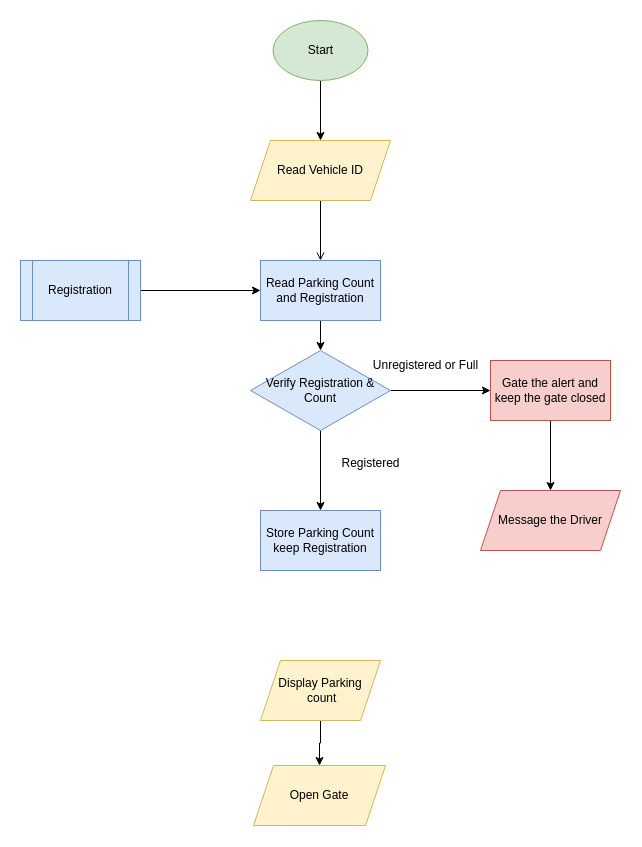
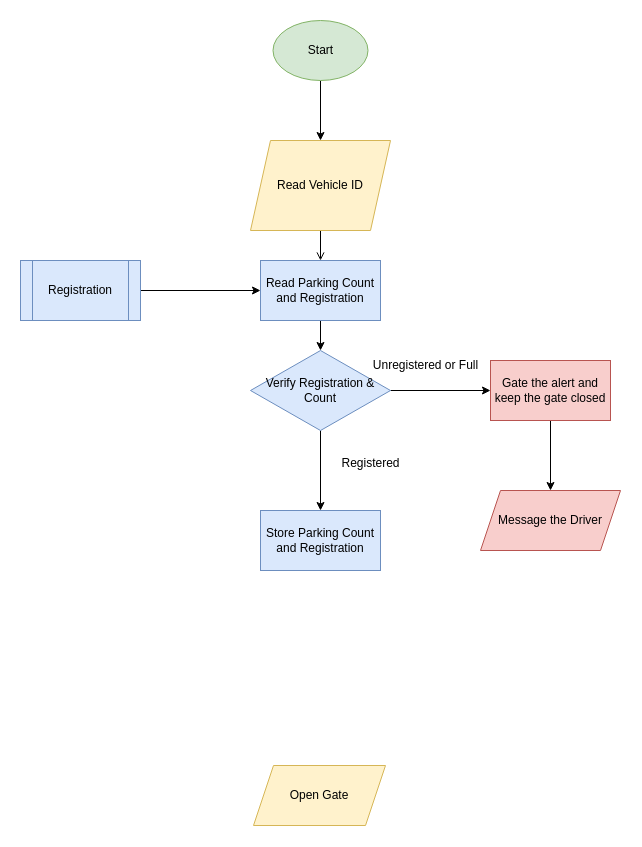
(321, 171) -> (321, 186)
(321, 541) -> (321, 541)
(321, 691) -> none
(321, 740) -> none
